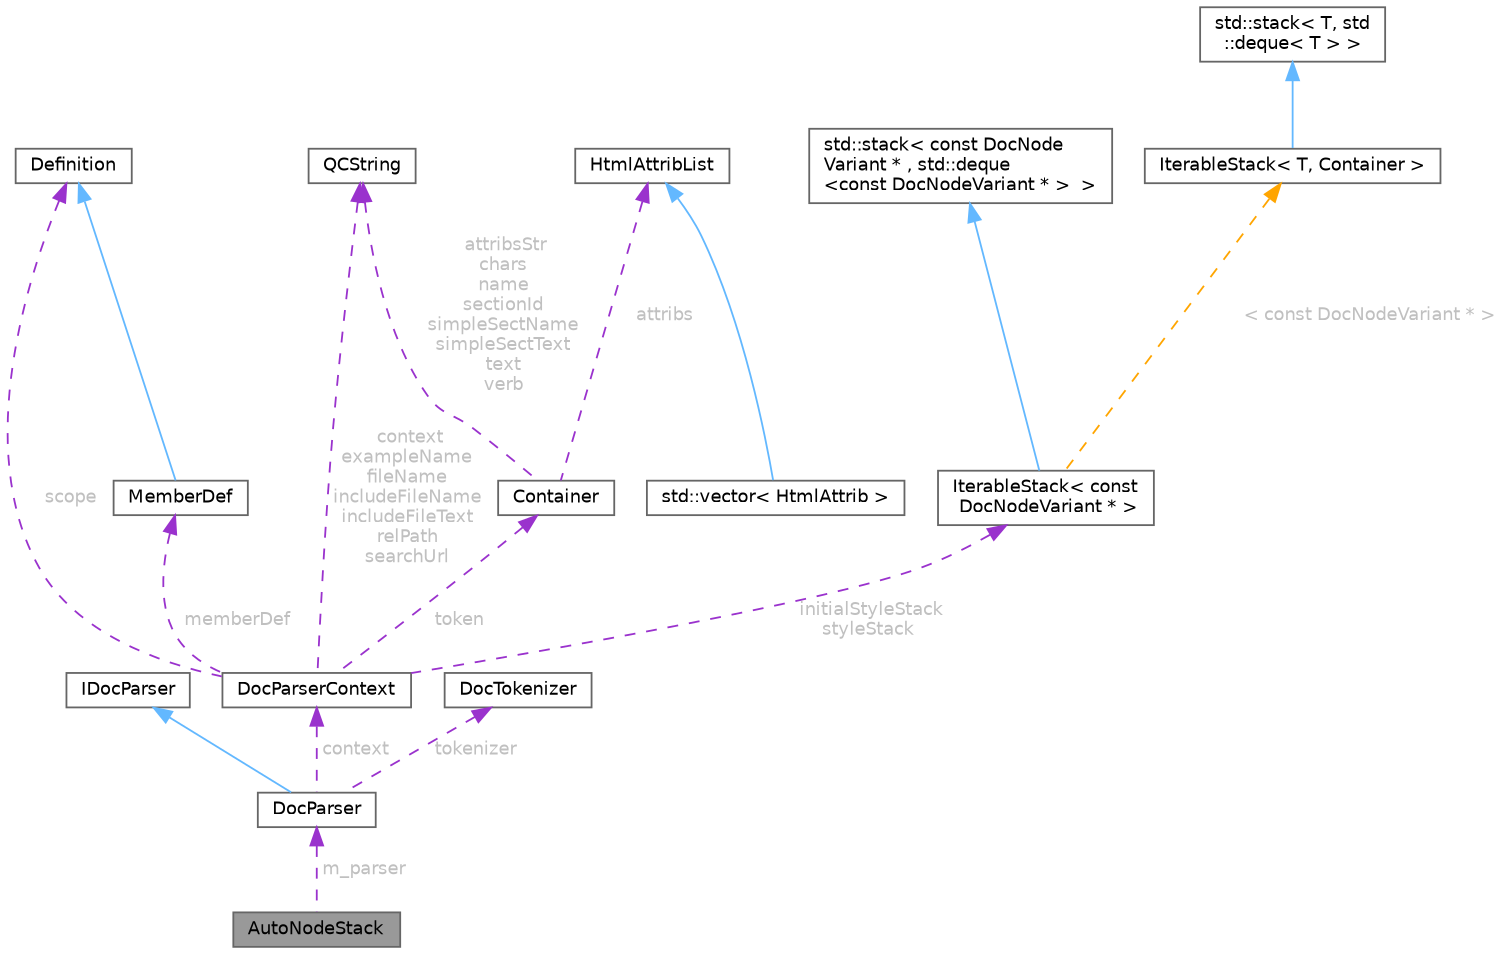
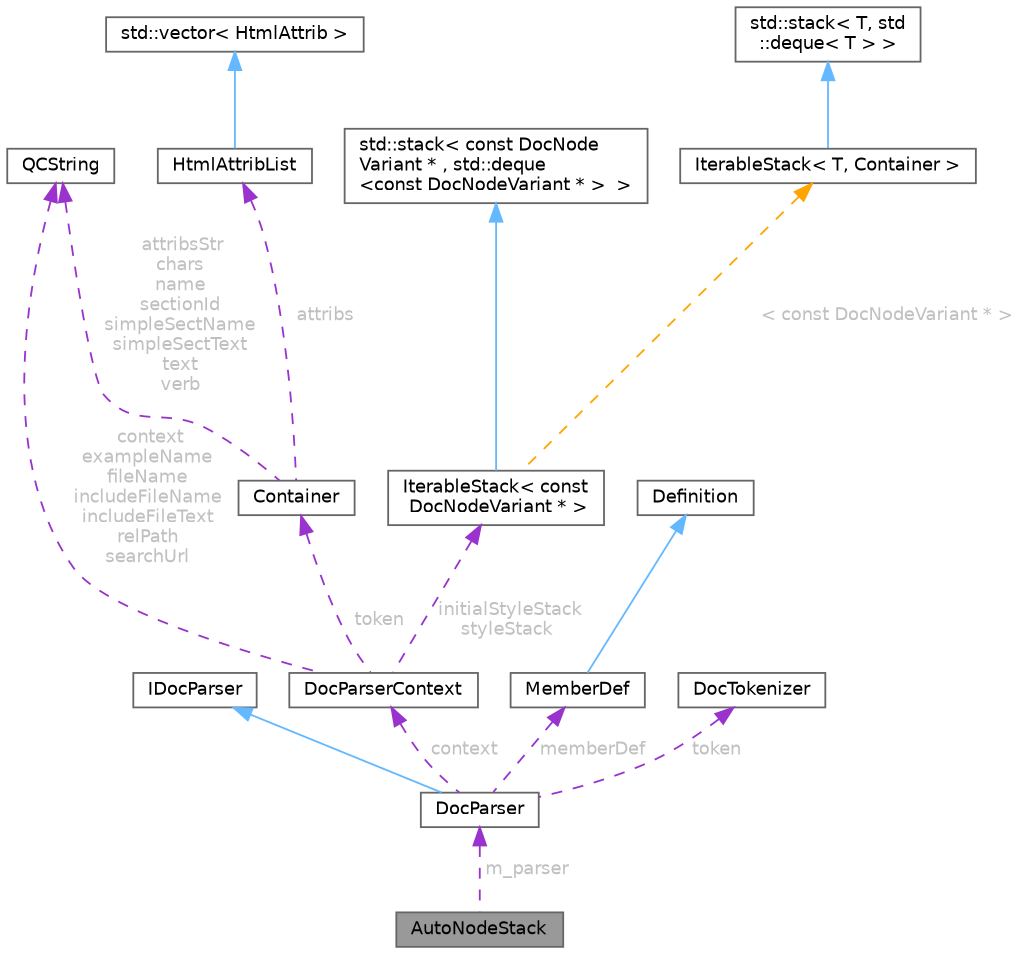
(739, 334) -> (235, 110)
(14, 492) -> none
(167, 615) -> (523, 757)
(474, 750) -> (715, 750)
